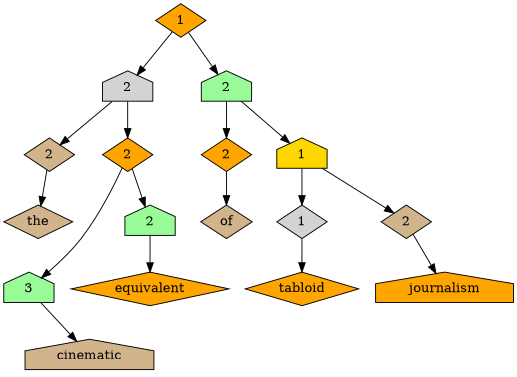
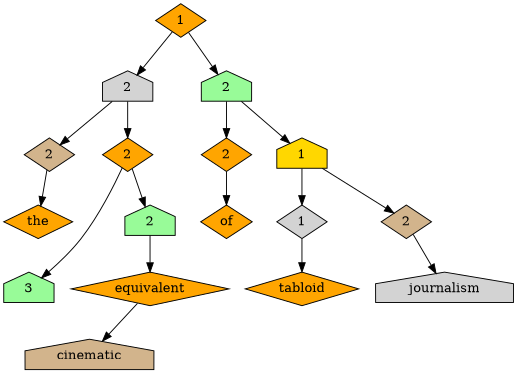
(38, 222) -> (38, 222)
(226, 222) -> (226, 222)
(445, 289) -> (445, 289)
(56, 319) -> (123, 319)
